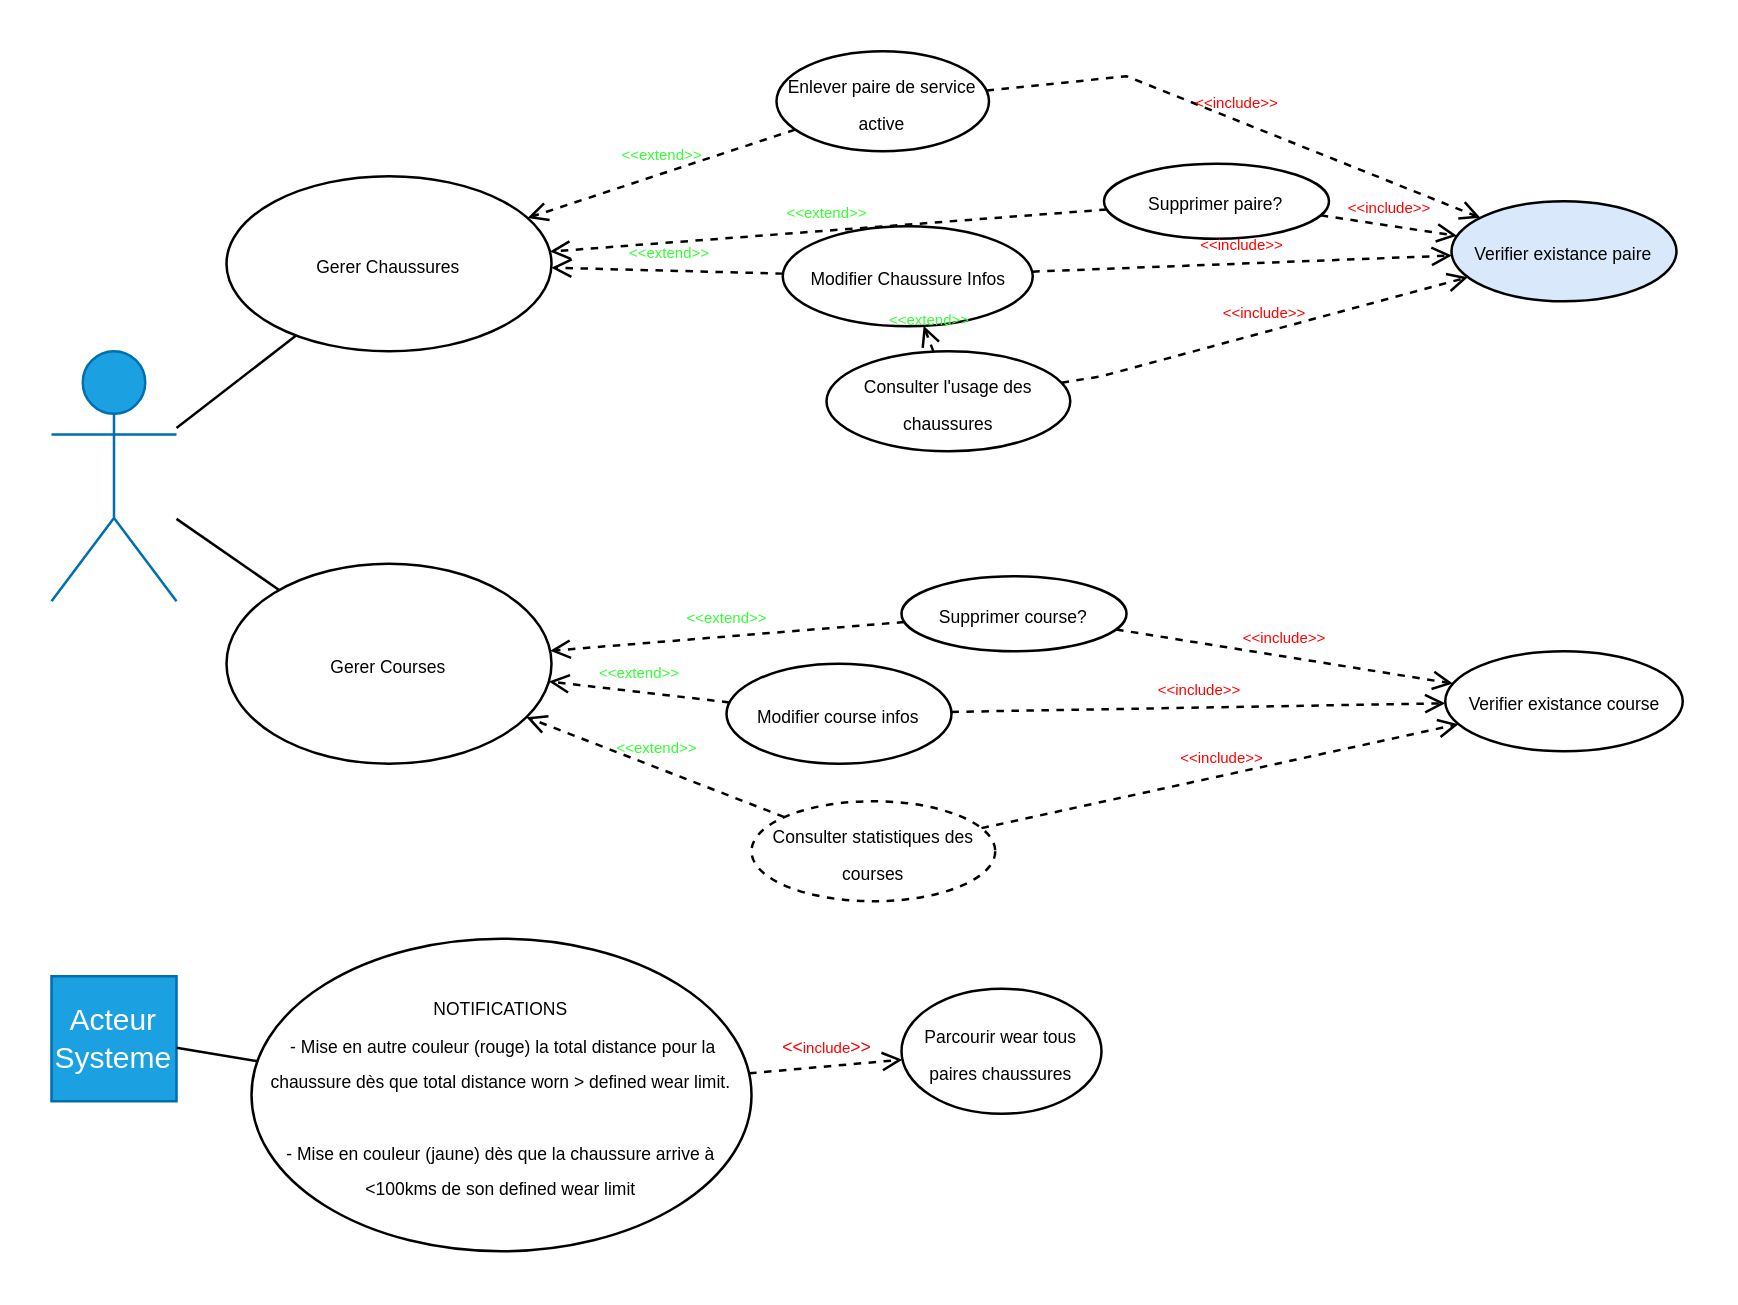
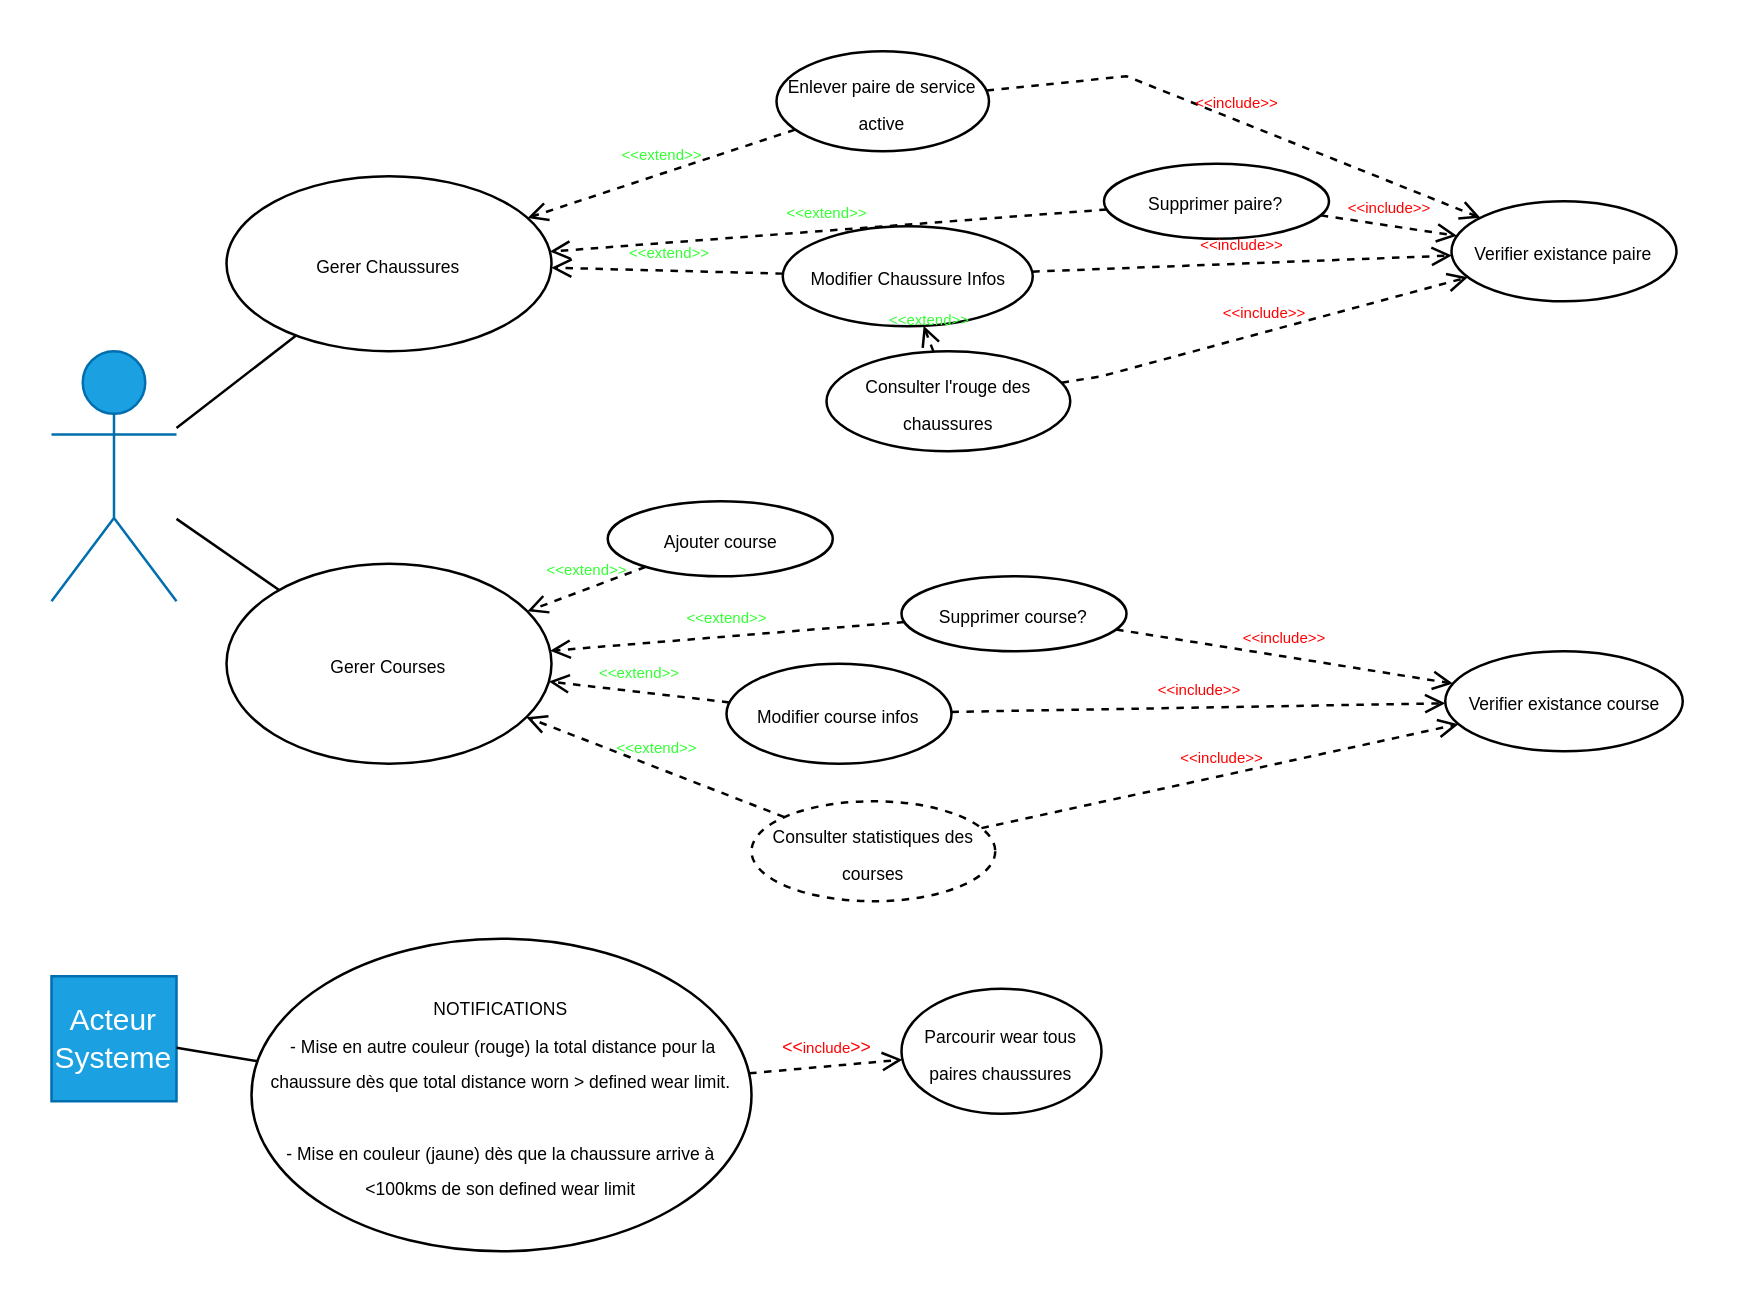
(1564, 251) -> (1564, 251)
(949, 401) -> (949, 401)
none -> (720, 539)
none -> (589, 588)
